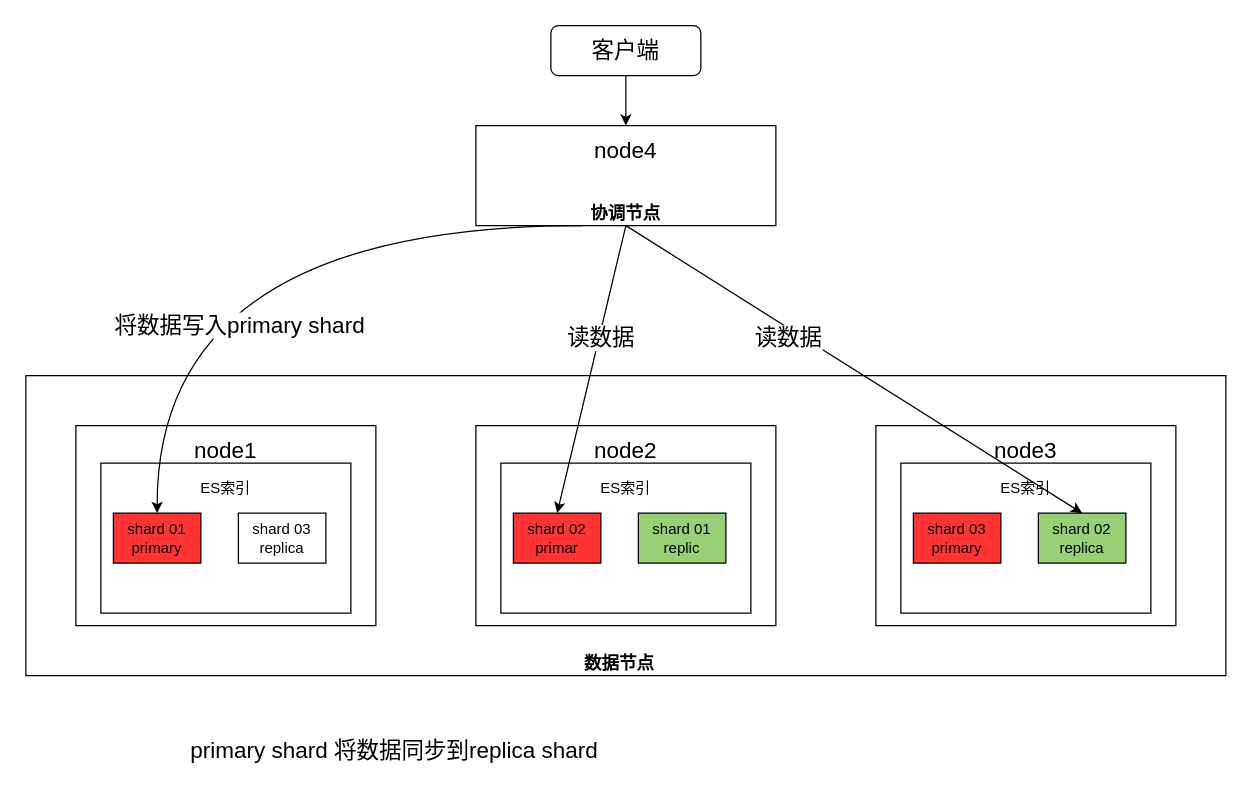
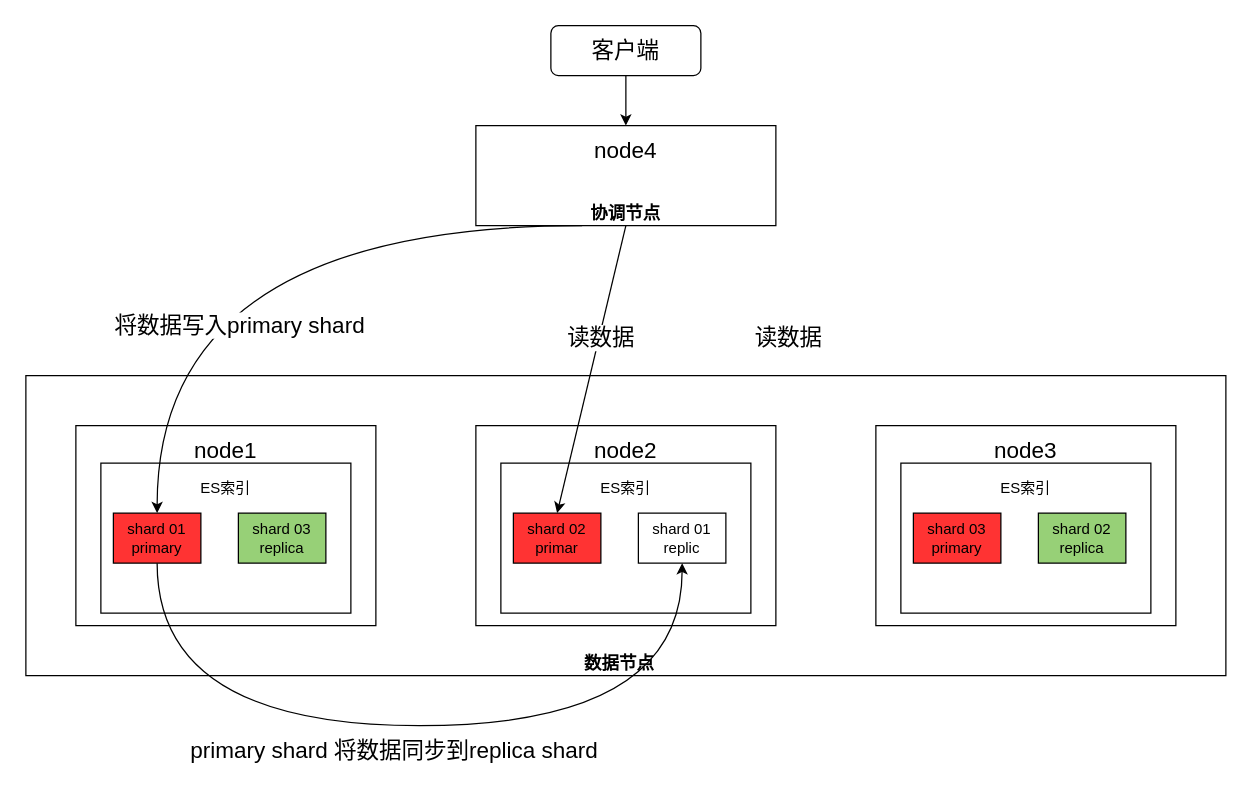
(948, 429) -> none
(282, 538) -> (282, 538)
(682, 538) -> (682, 538)
none -> (417, 726)
